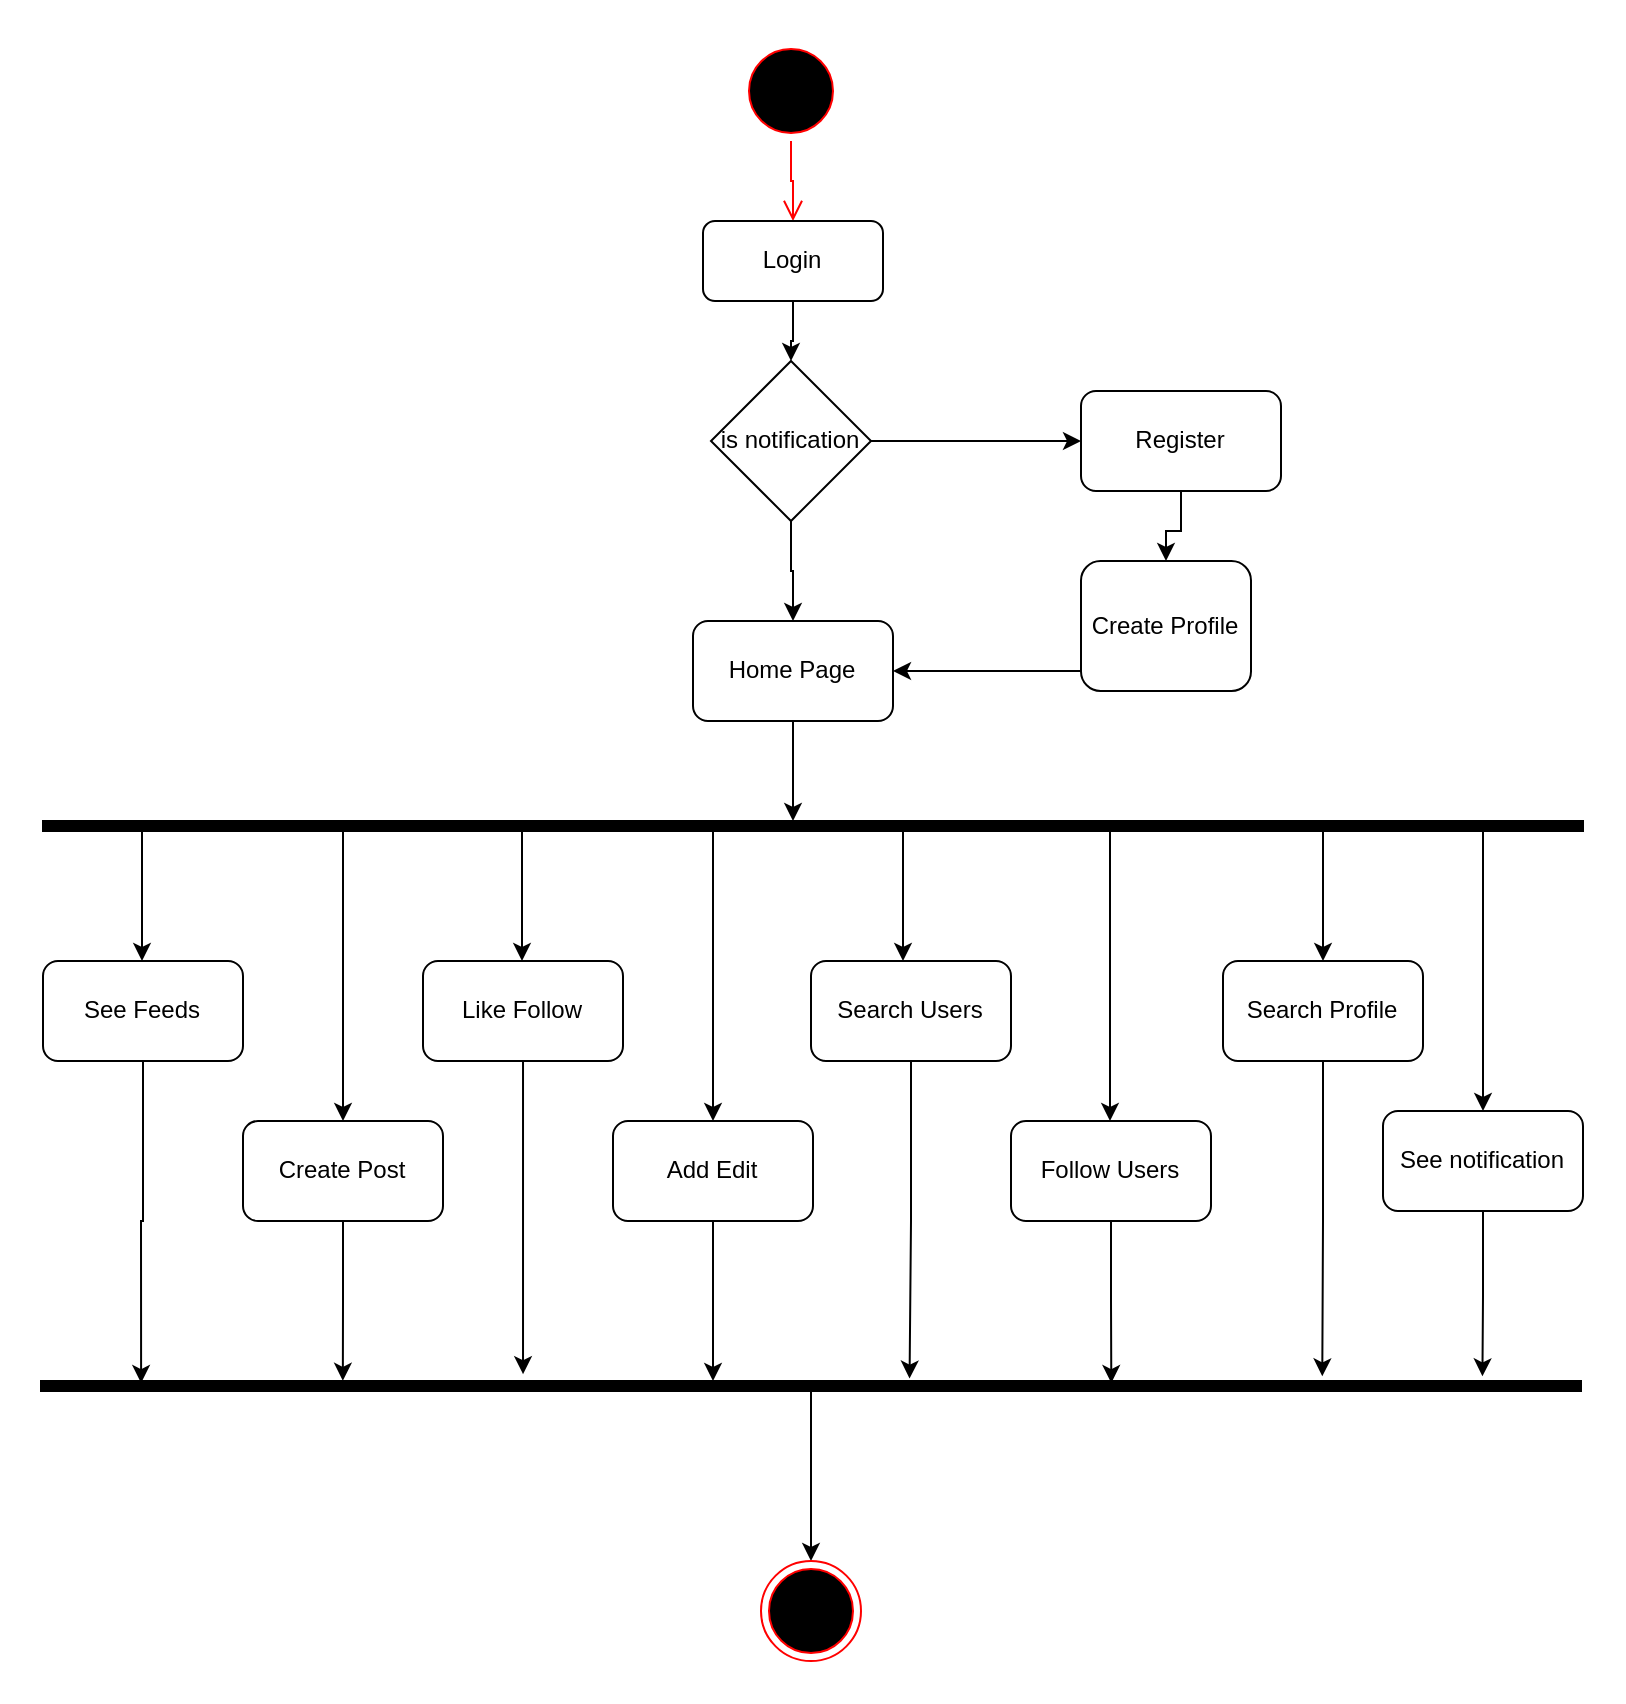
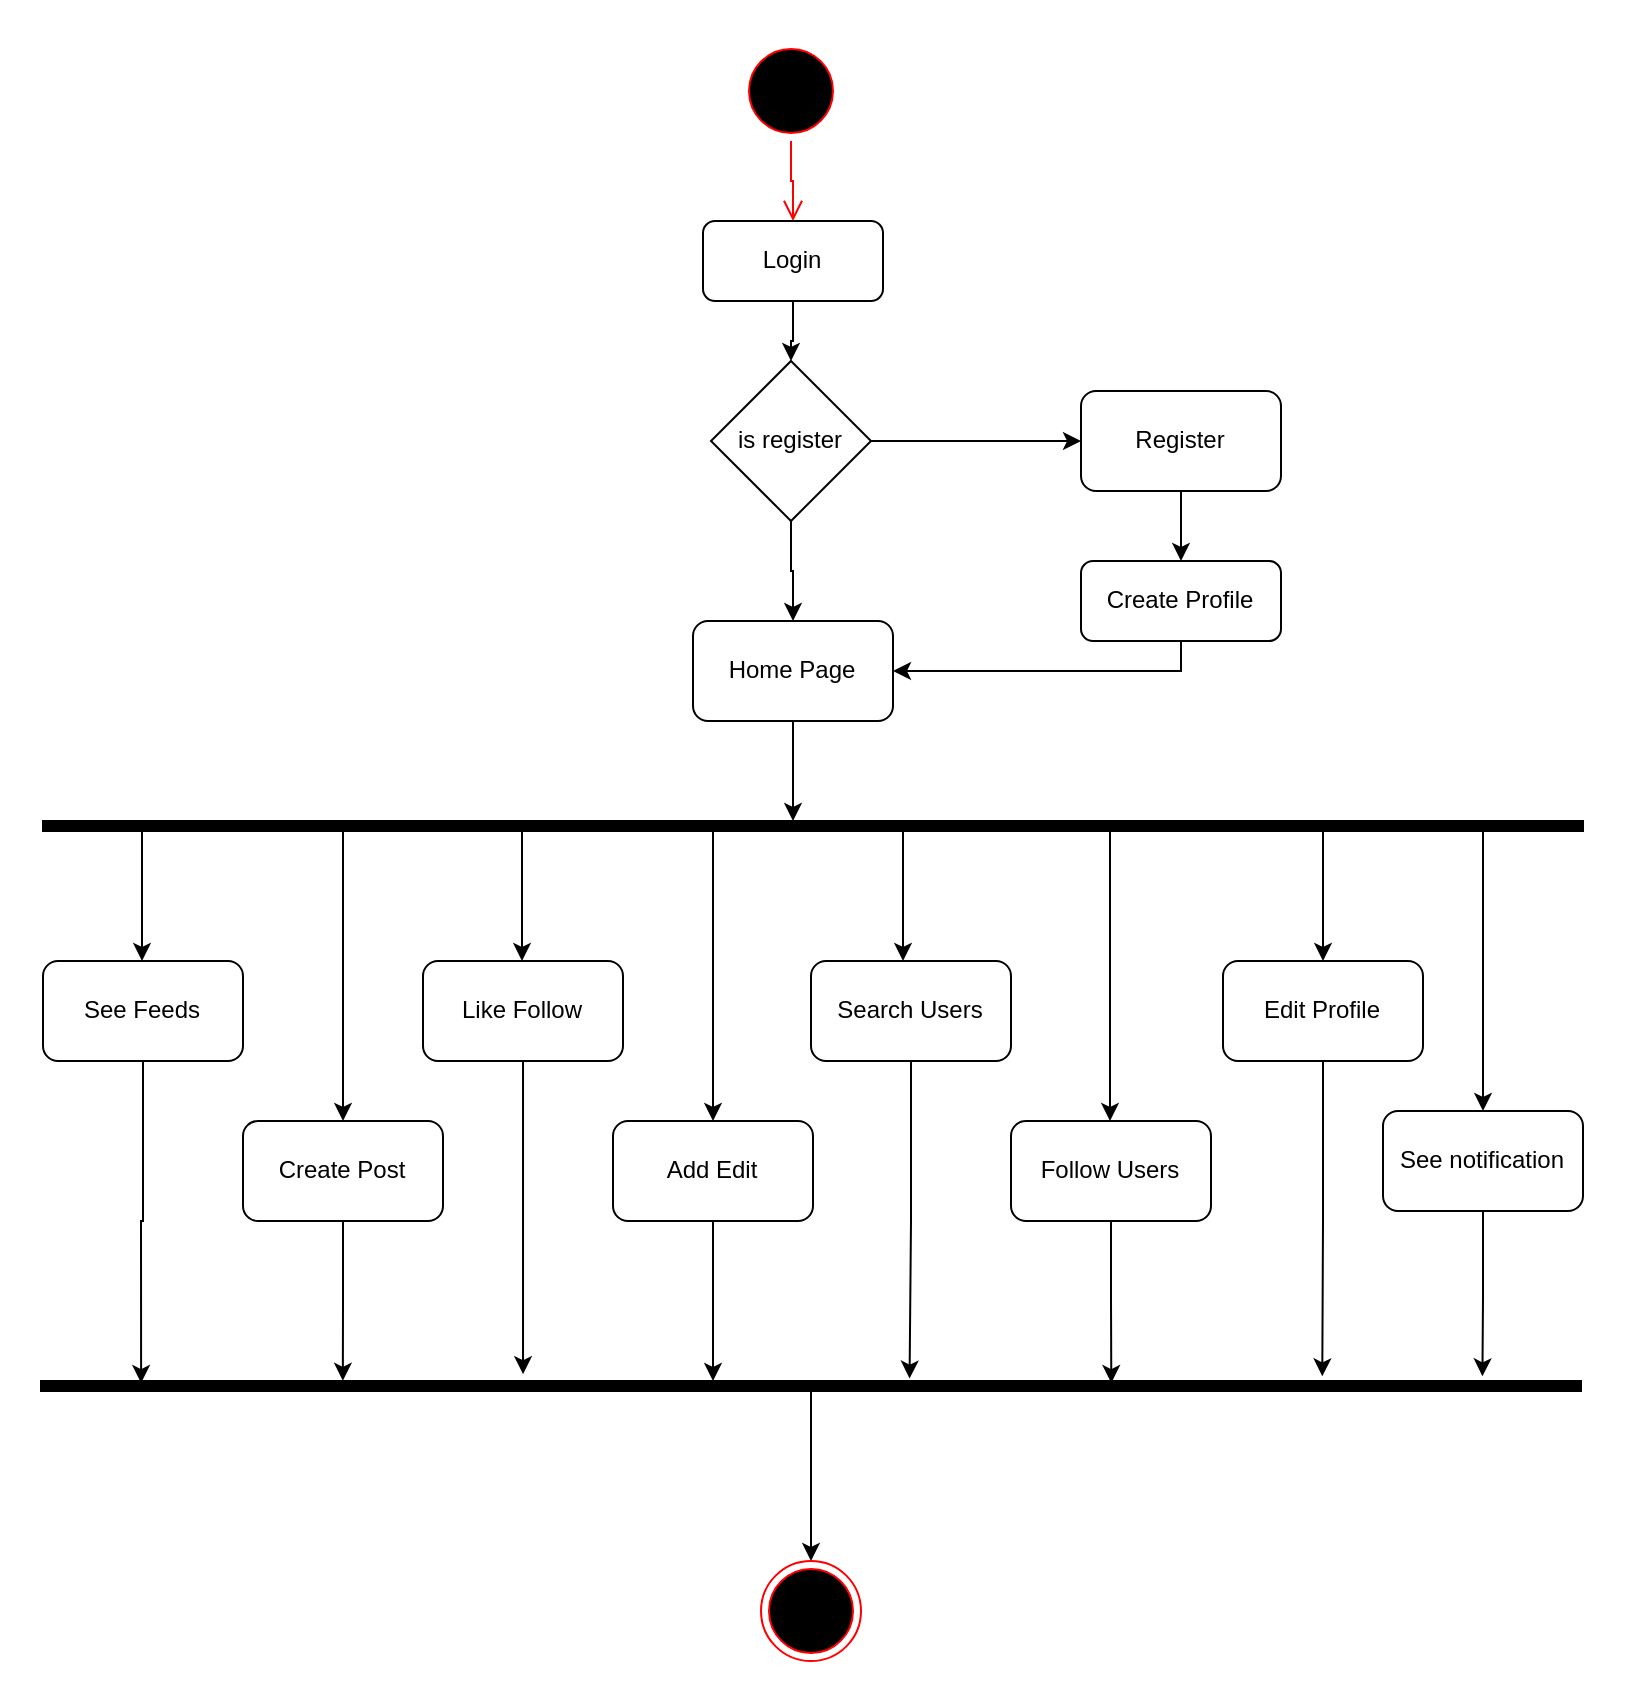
(791, 441) -> (791, 441)
(1166, 626) -> (1181, 601)
(1323, 1011) -> (1323, 1011)
